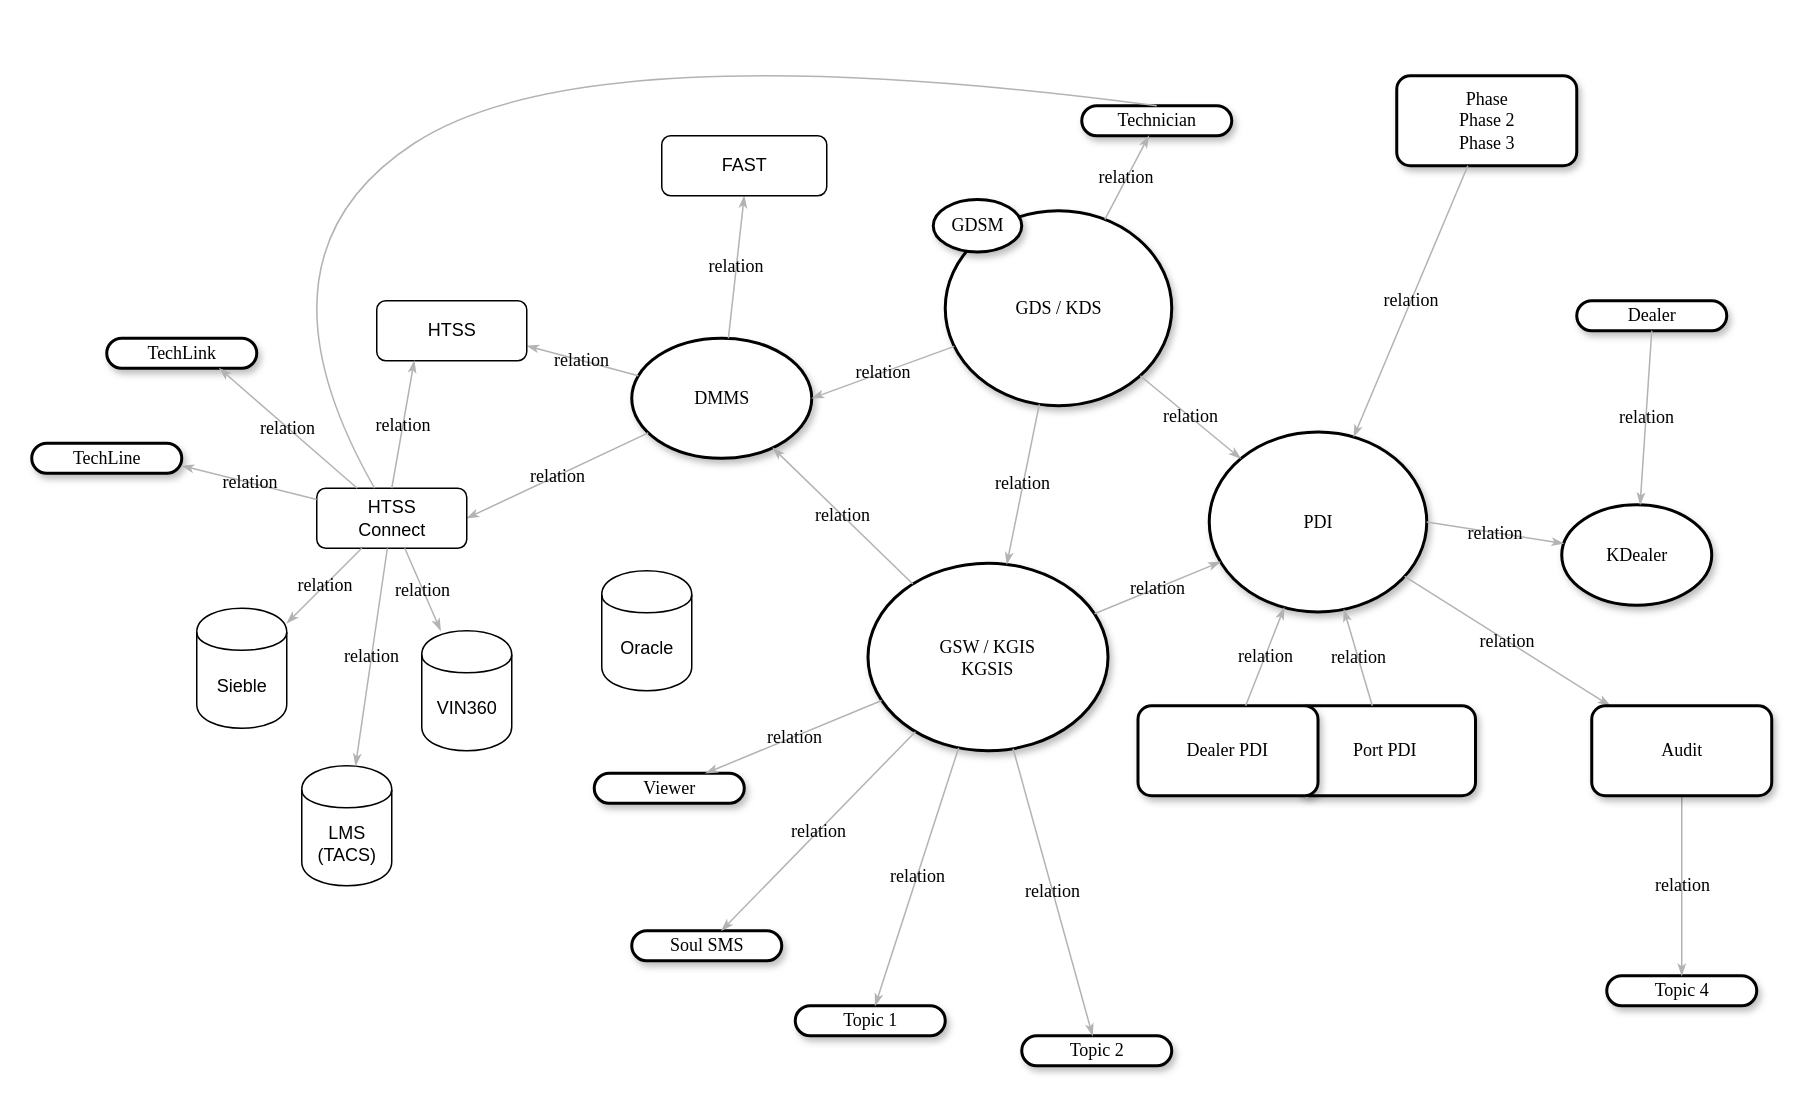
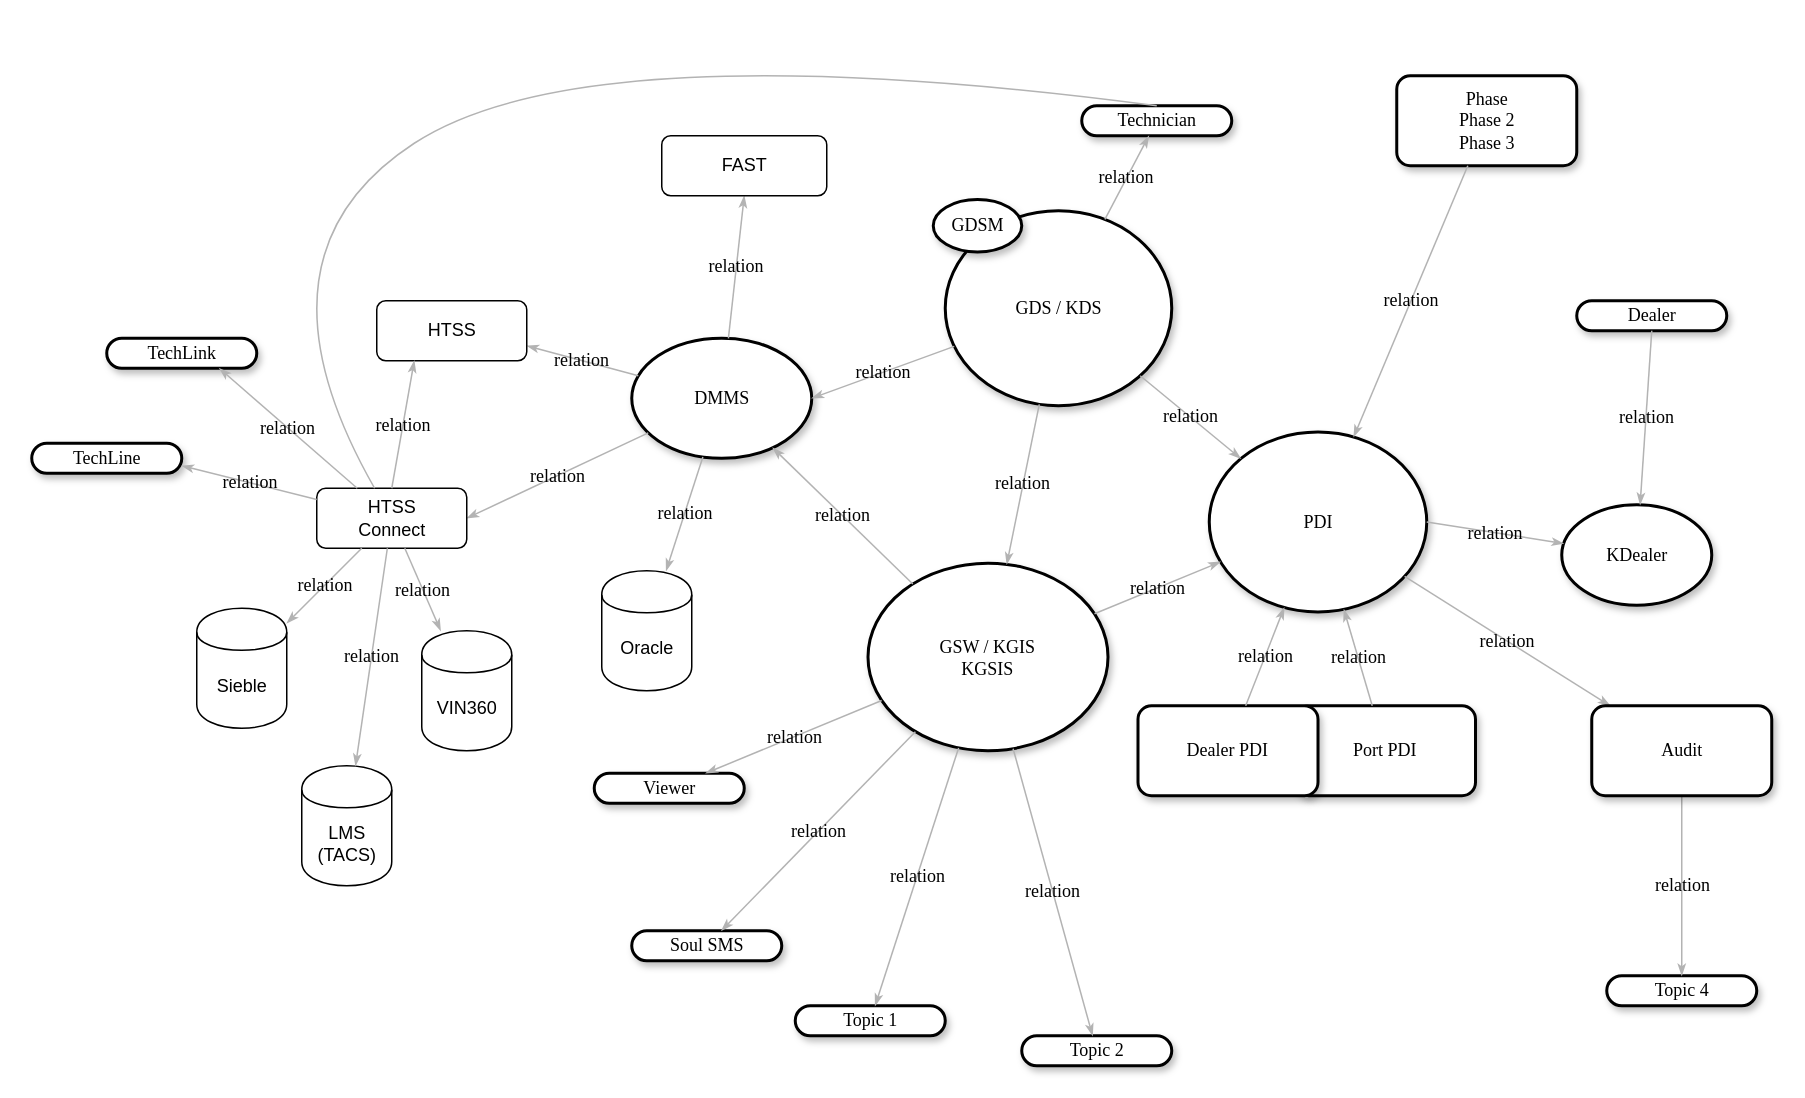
none -> (685, 512)
